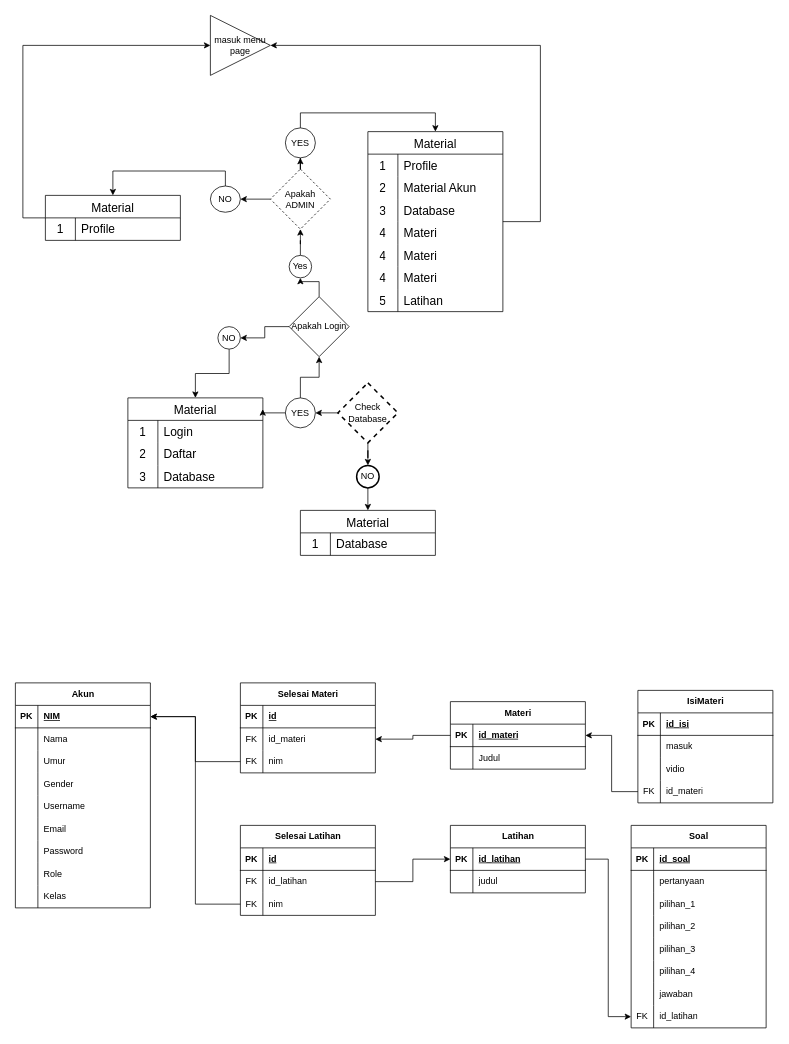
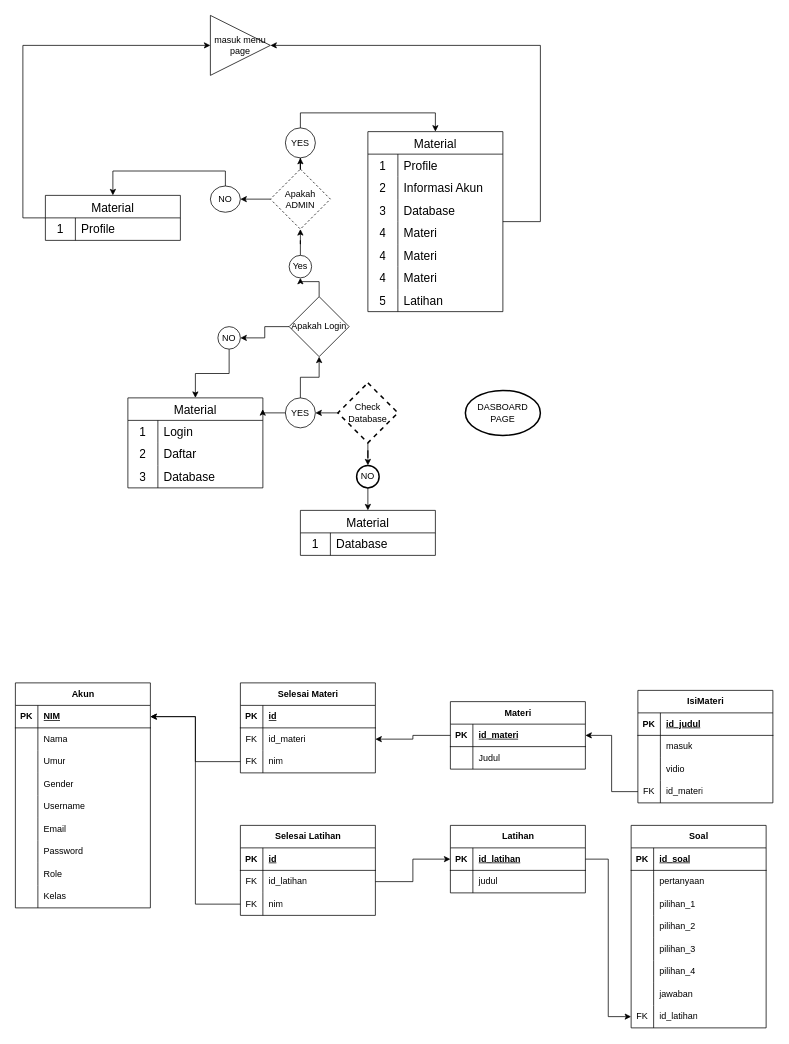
(443, 188) -> (448, 188)
none -> (503, 413)
(678, 724) -> (684, 724)
